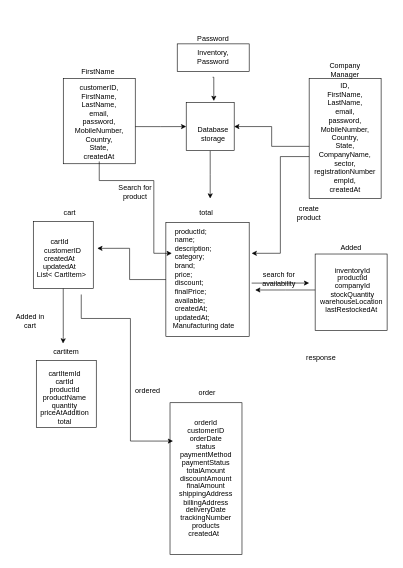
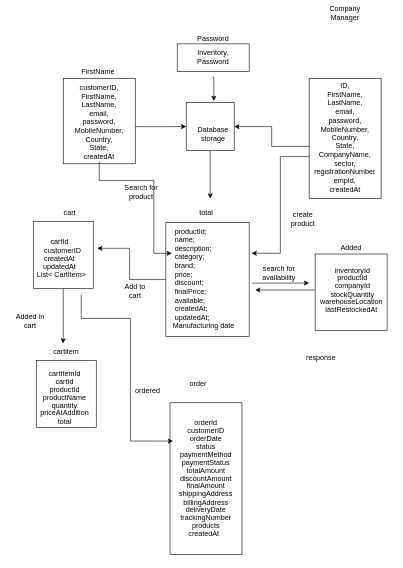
(345, 69) -> (345, 12)
(135, 192) -> (141, 192)
(309, 213) -> (303, 219)
(279, 279) -> (279, 273)
none -> (135, 291)
(207, 393) -> (198, 384)
